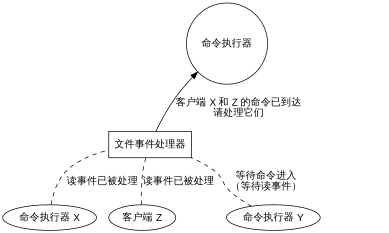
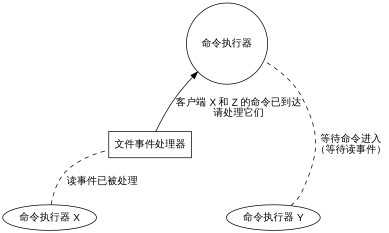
(222, 180) -> (313, 127)
(142, 218) -> none
